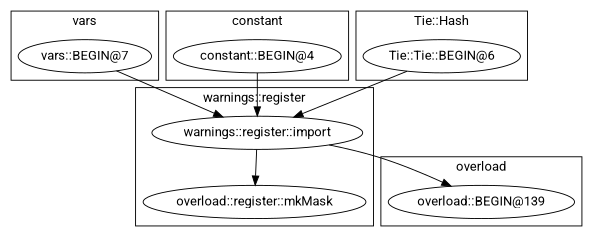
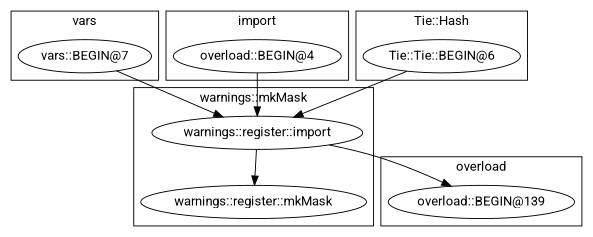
(257, 22) -> (257, 22)
(257, 56) -> (257, 56)
(255, 98) -> (254, 98)
(255, 202) -> (254, 202)
